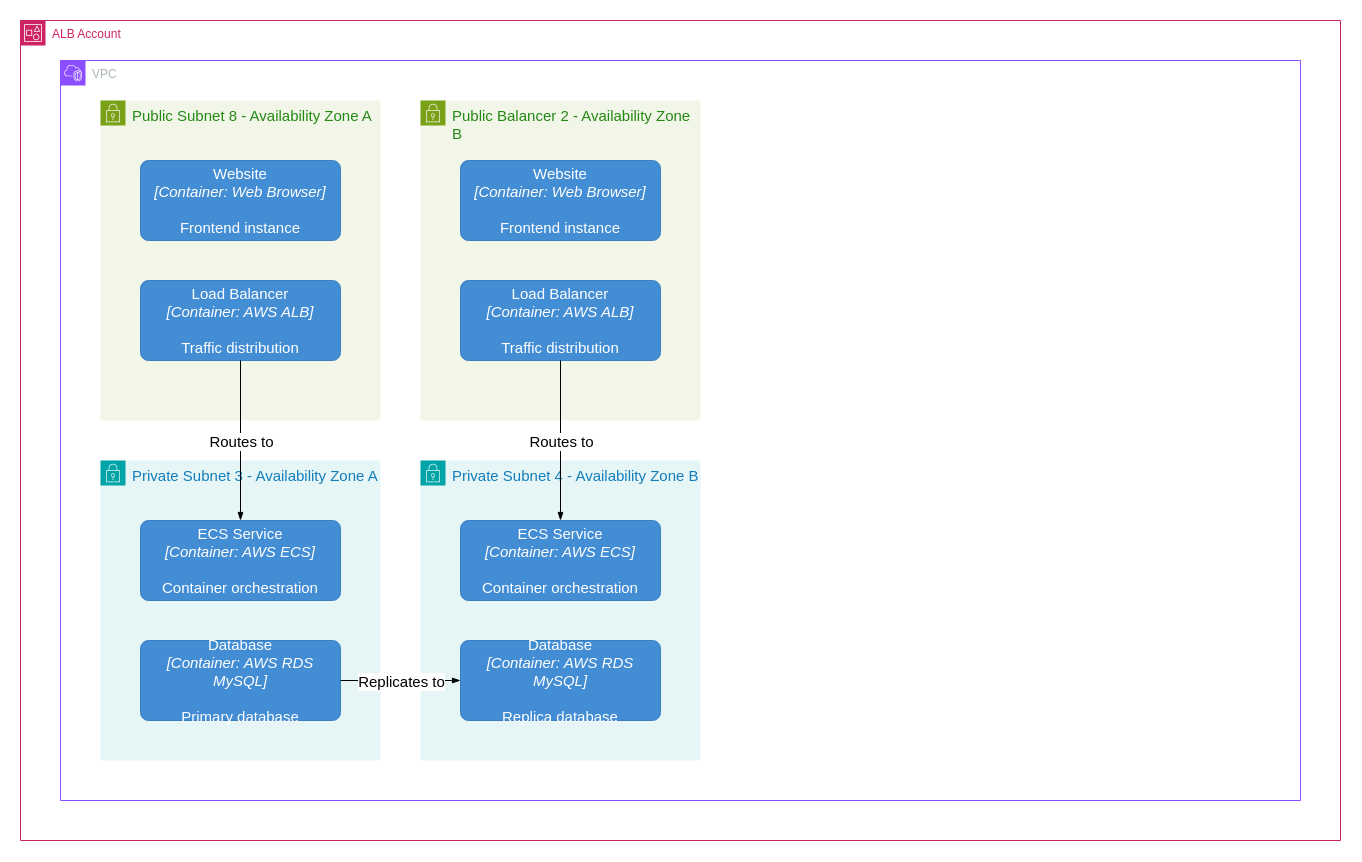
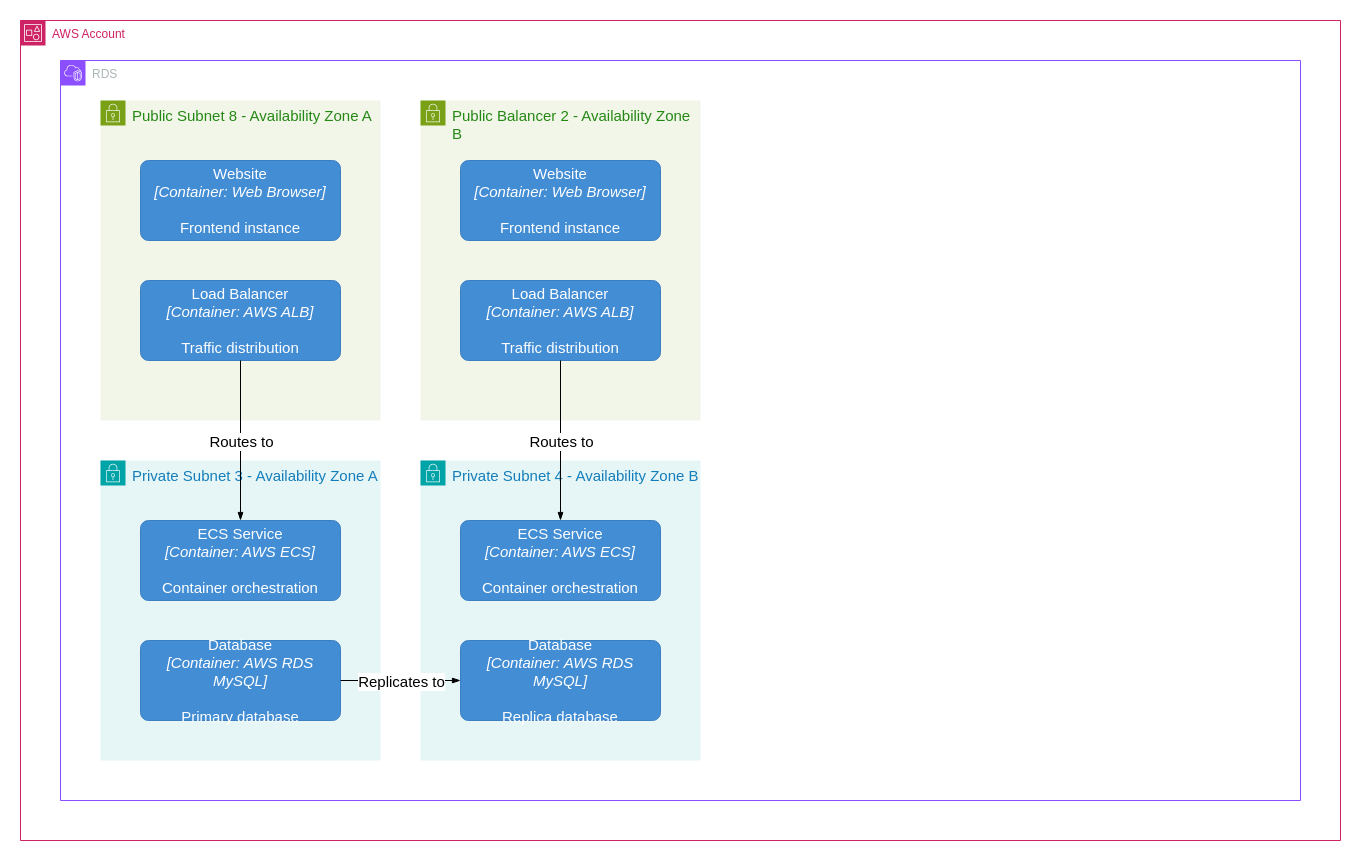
(88, 35) -> (88, 35)
(103, 75) -> (103, 75)
